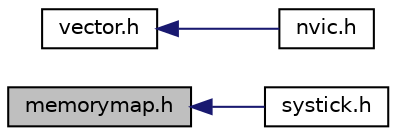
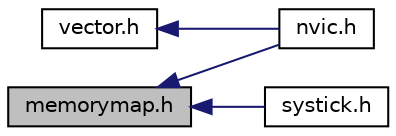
none -> (228, 62)
